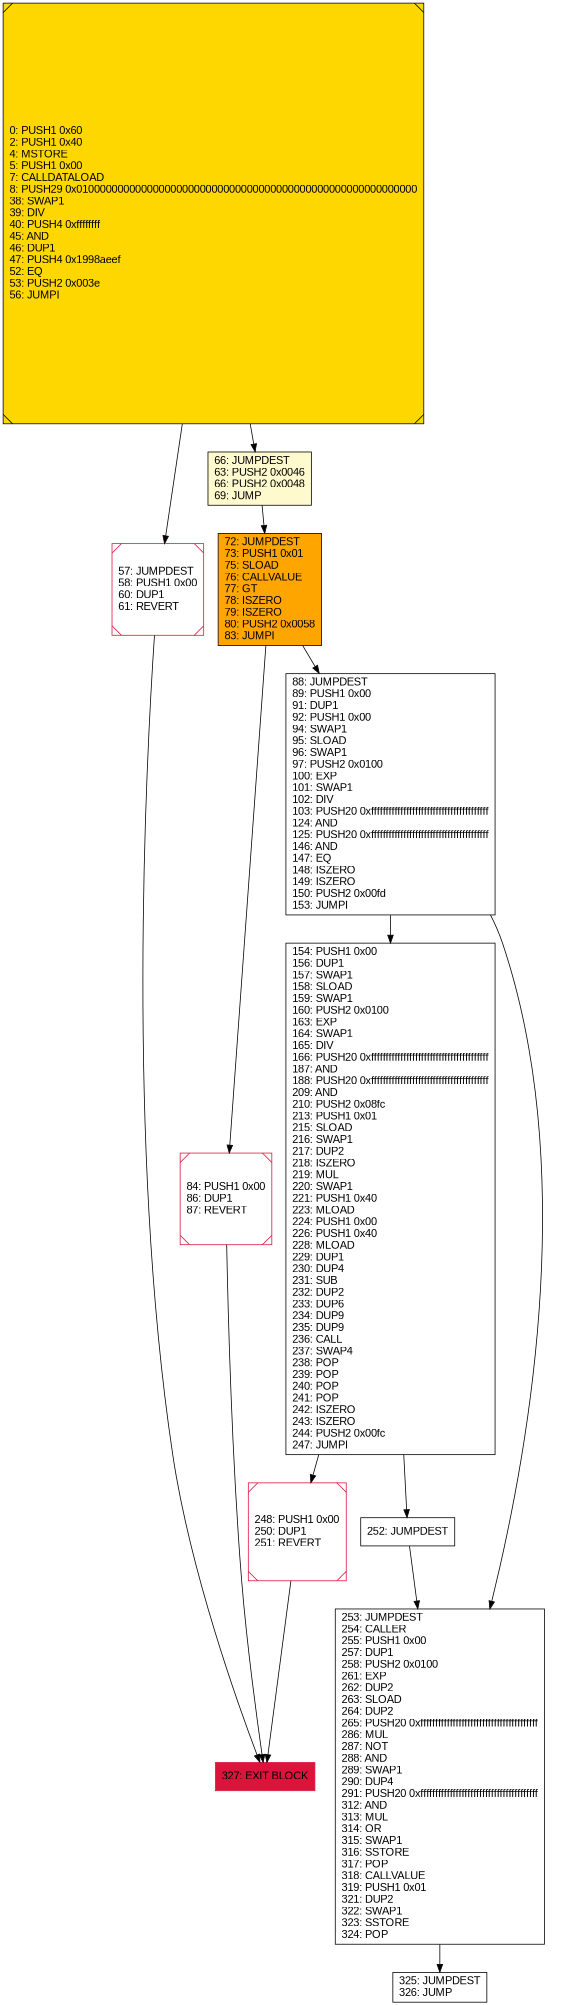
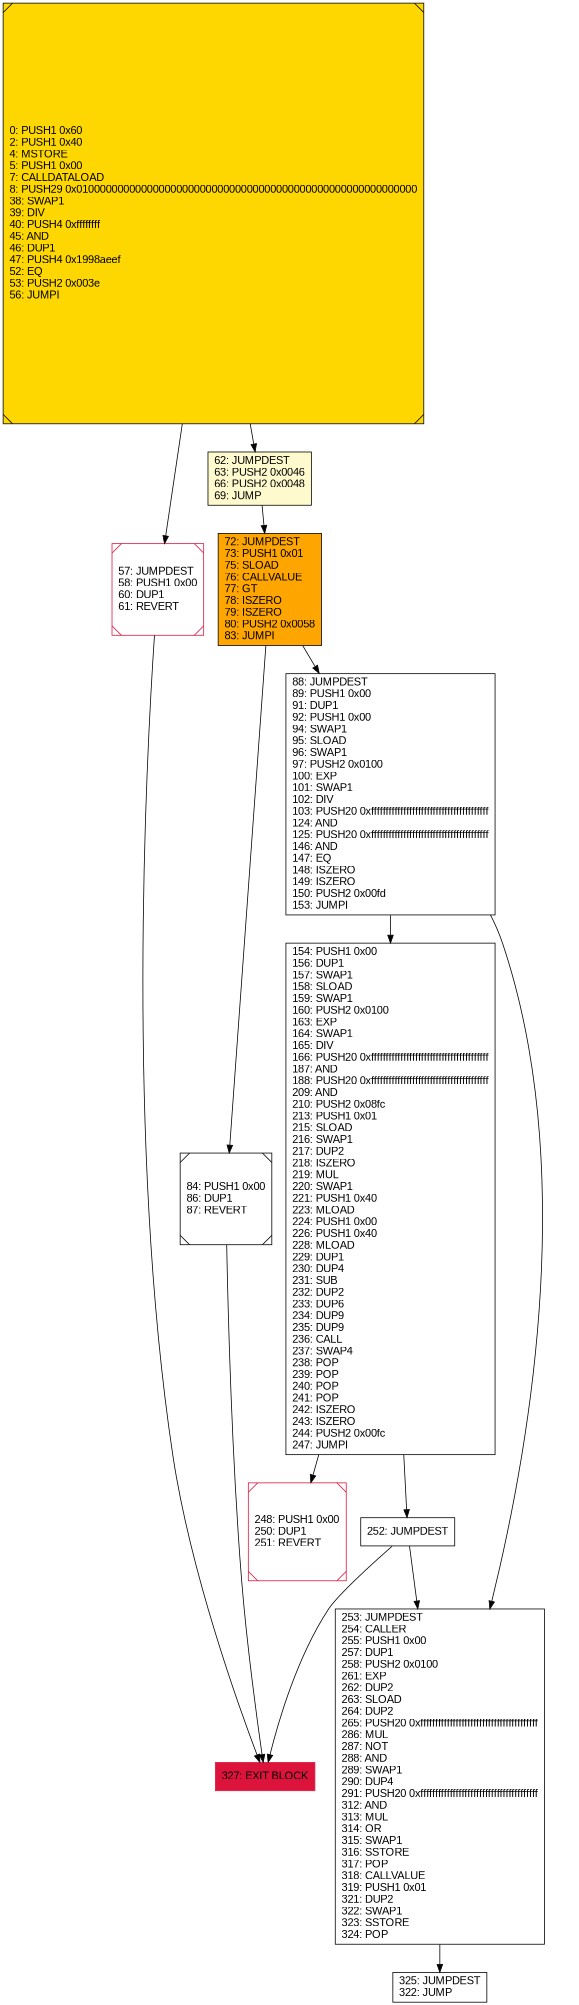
(260, 479) -> (260, 479)
(226, 1199) -> (226, 1199)
(279, 1668) -> (312, 1639)
(440, 1987) -> (440, 1987)
